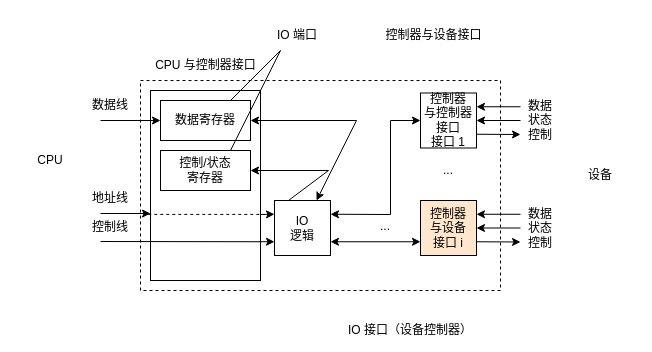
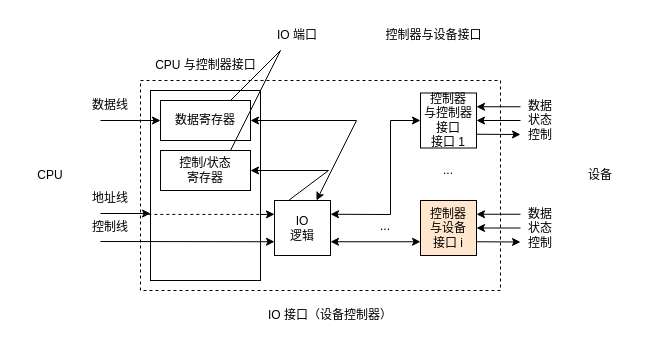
(51, 161) -> (51, 176)
(410, 331) -> (330, 316)
